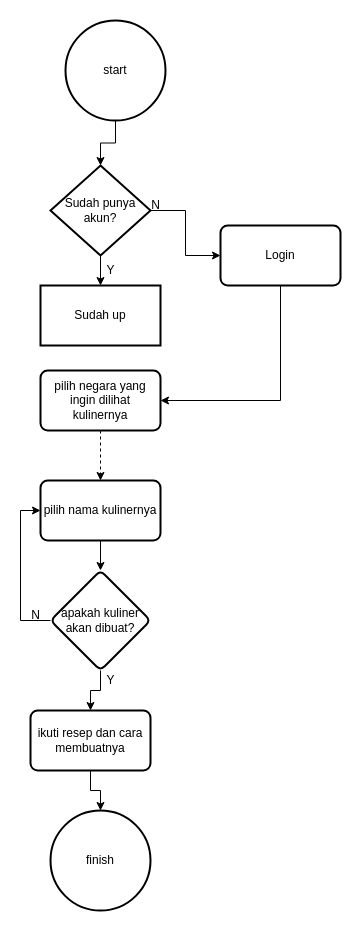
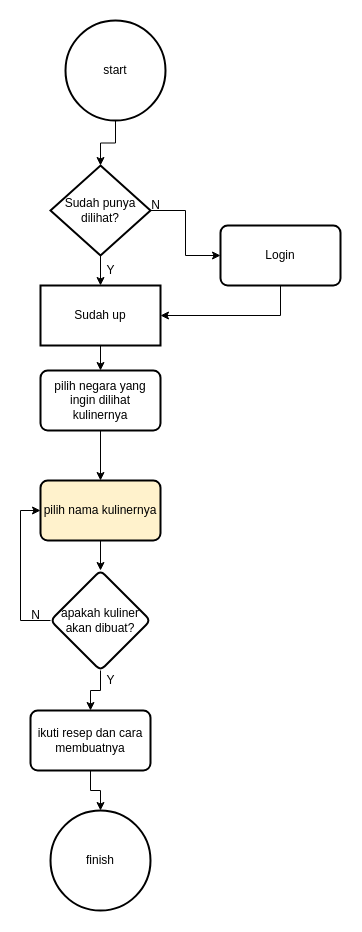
(101, 211) -> (101, 211)
none -> (101, 355)
(267, 401) -> (225, 316)
(101, 453) -> (101, 453)
(101, 511) -> (101, 511)
